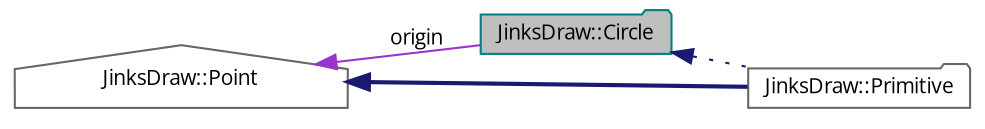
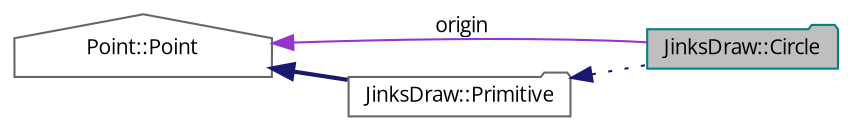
(724, 62) -> (619, 70)
(181, 80) -> (143, 49)
